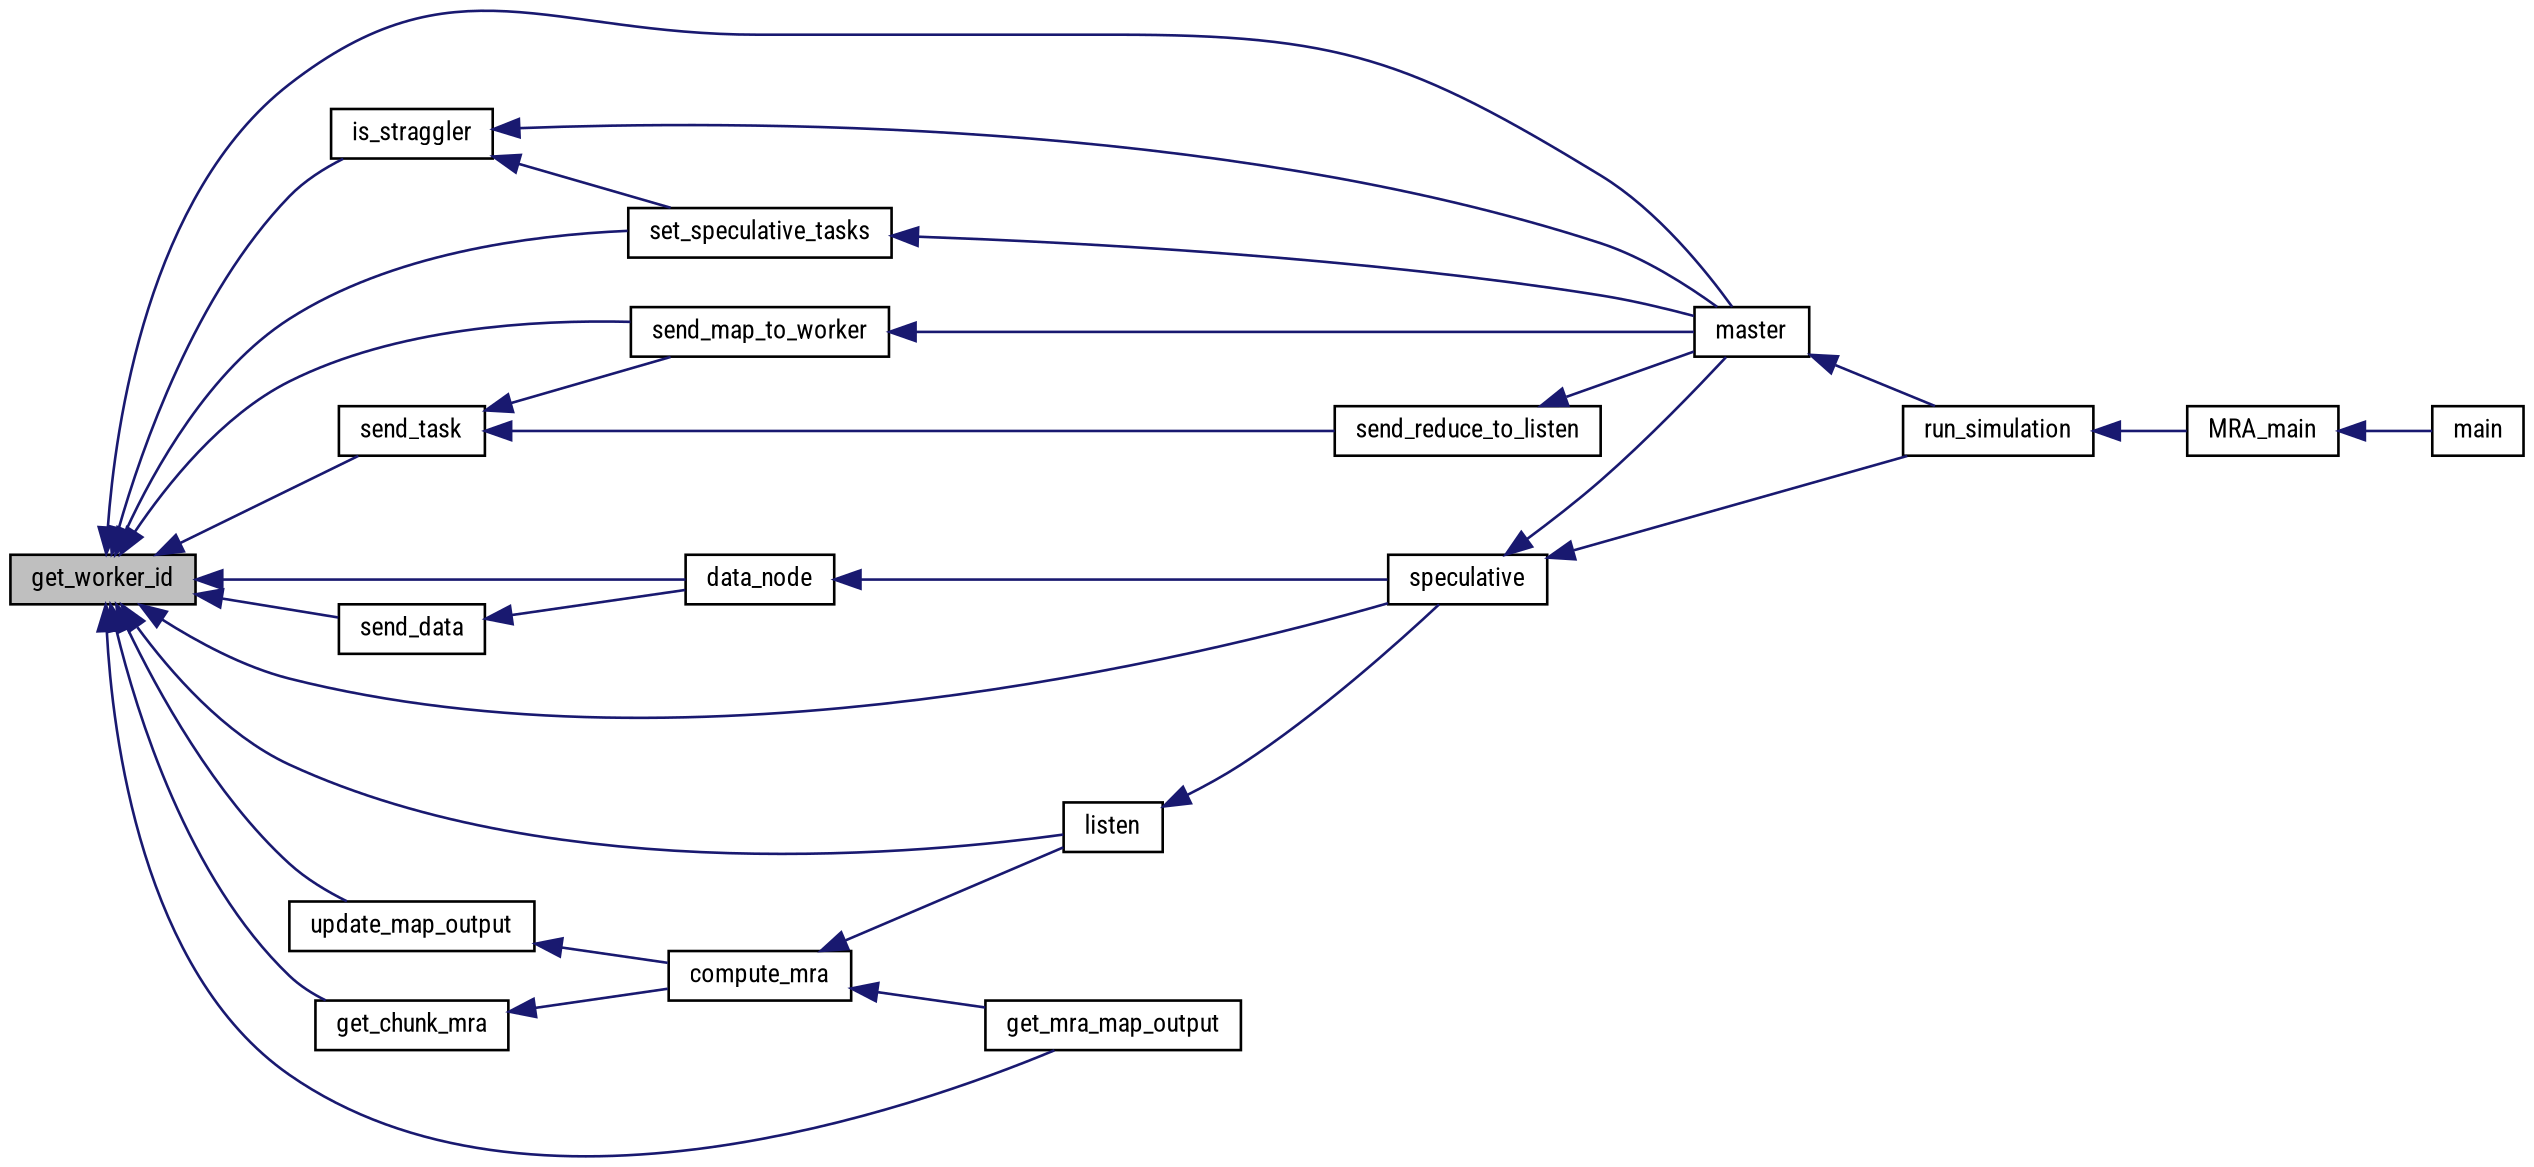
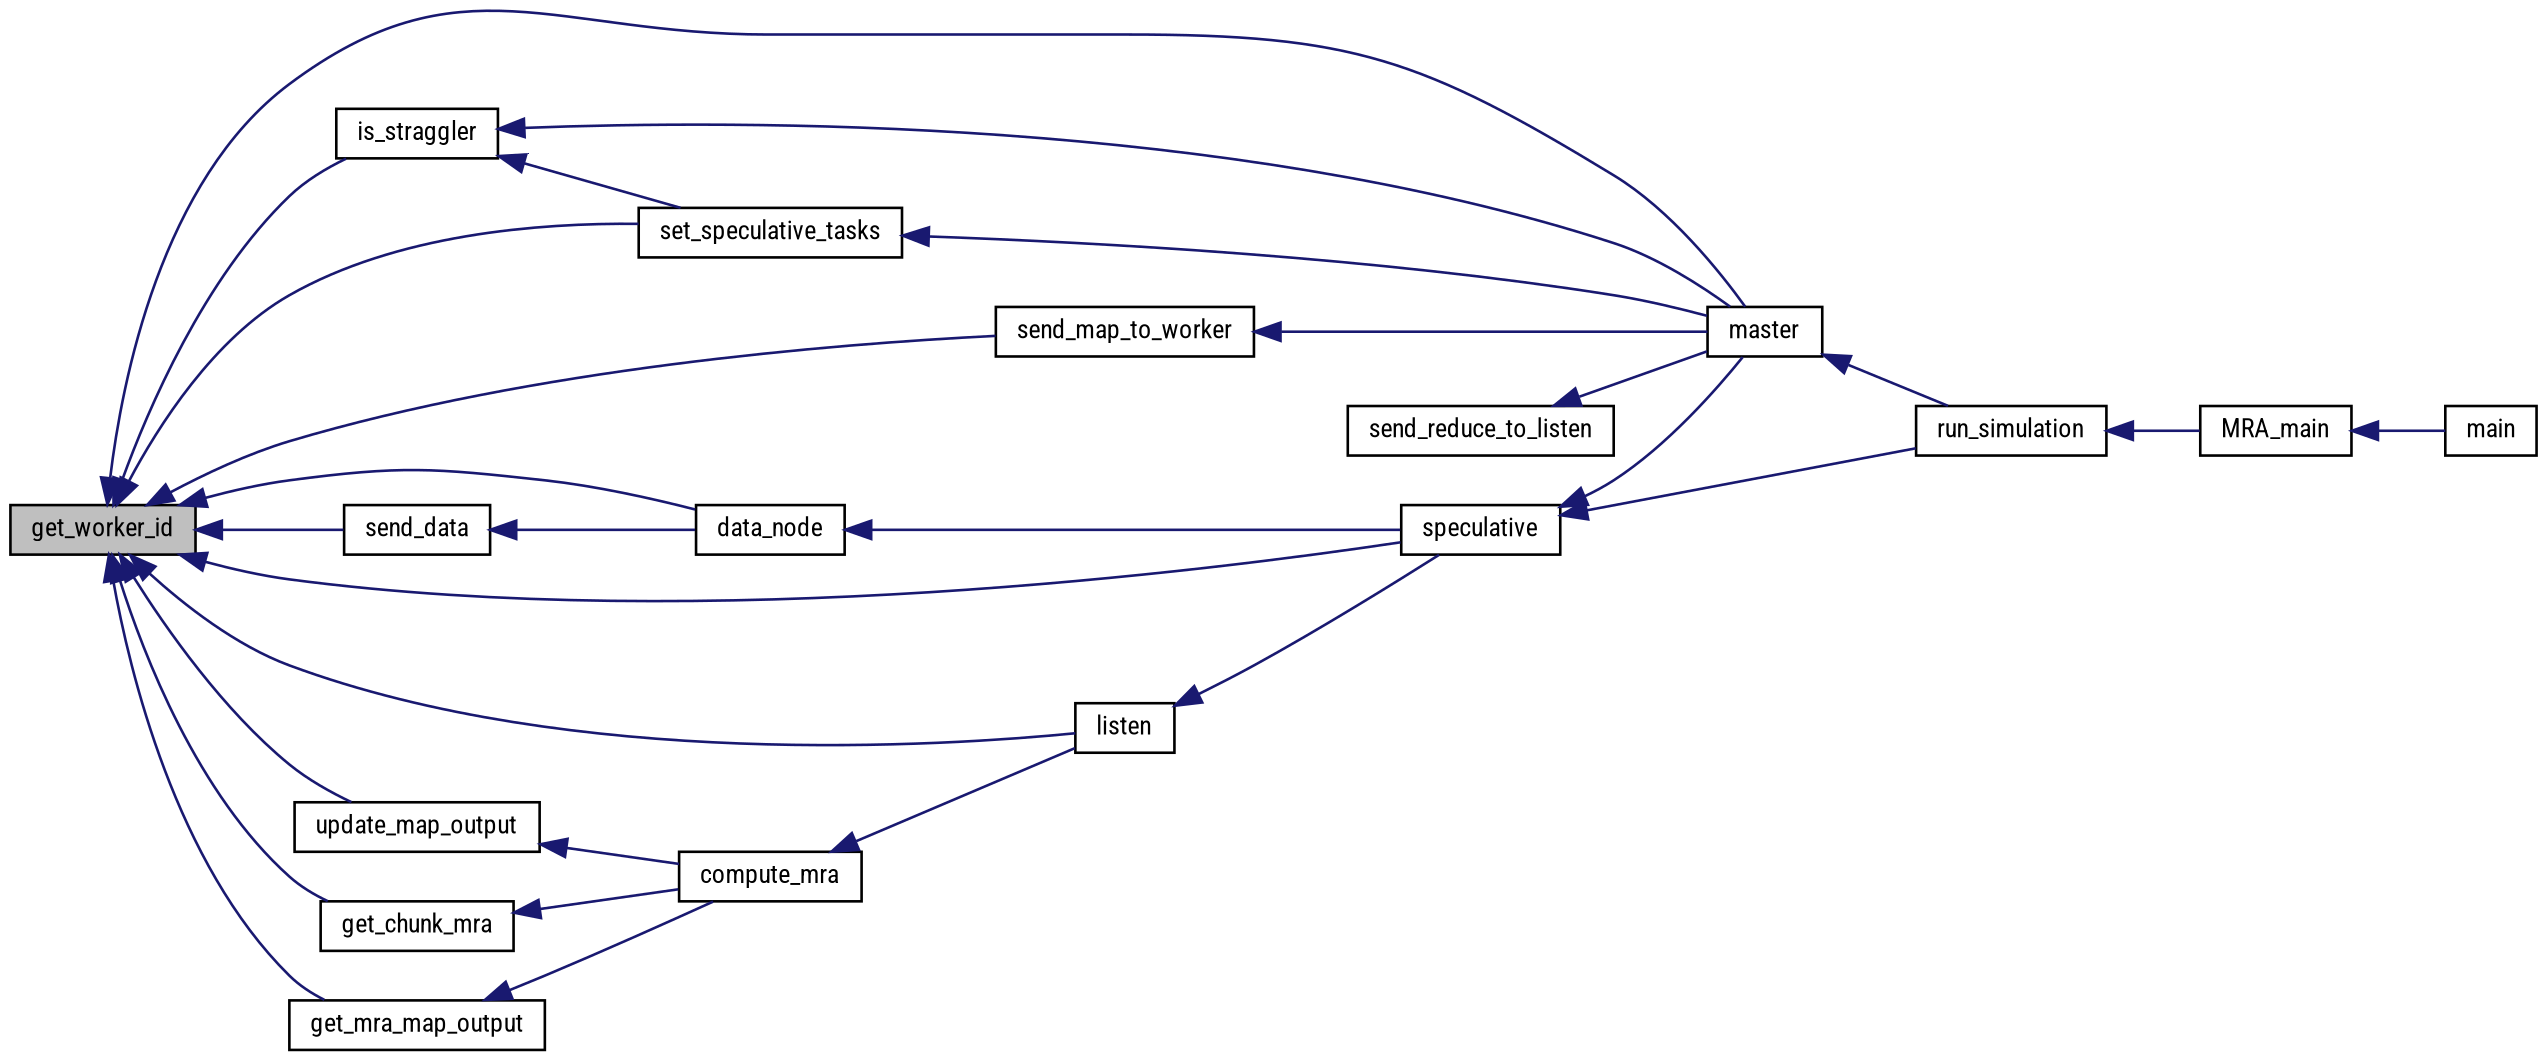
(412, 431) -> none
(932, 1000) -> (612, 947)
